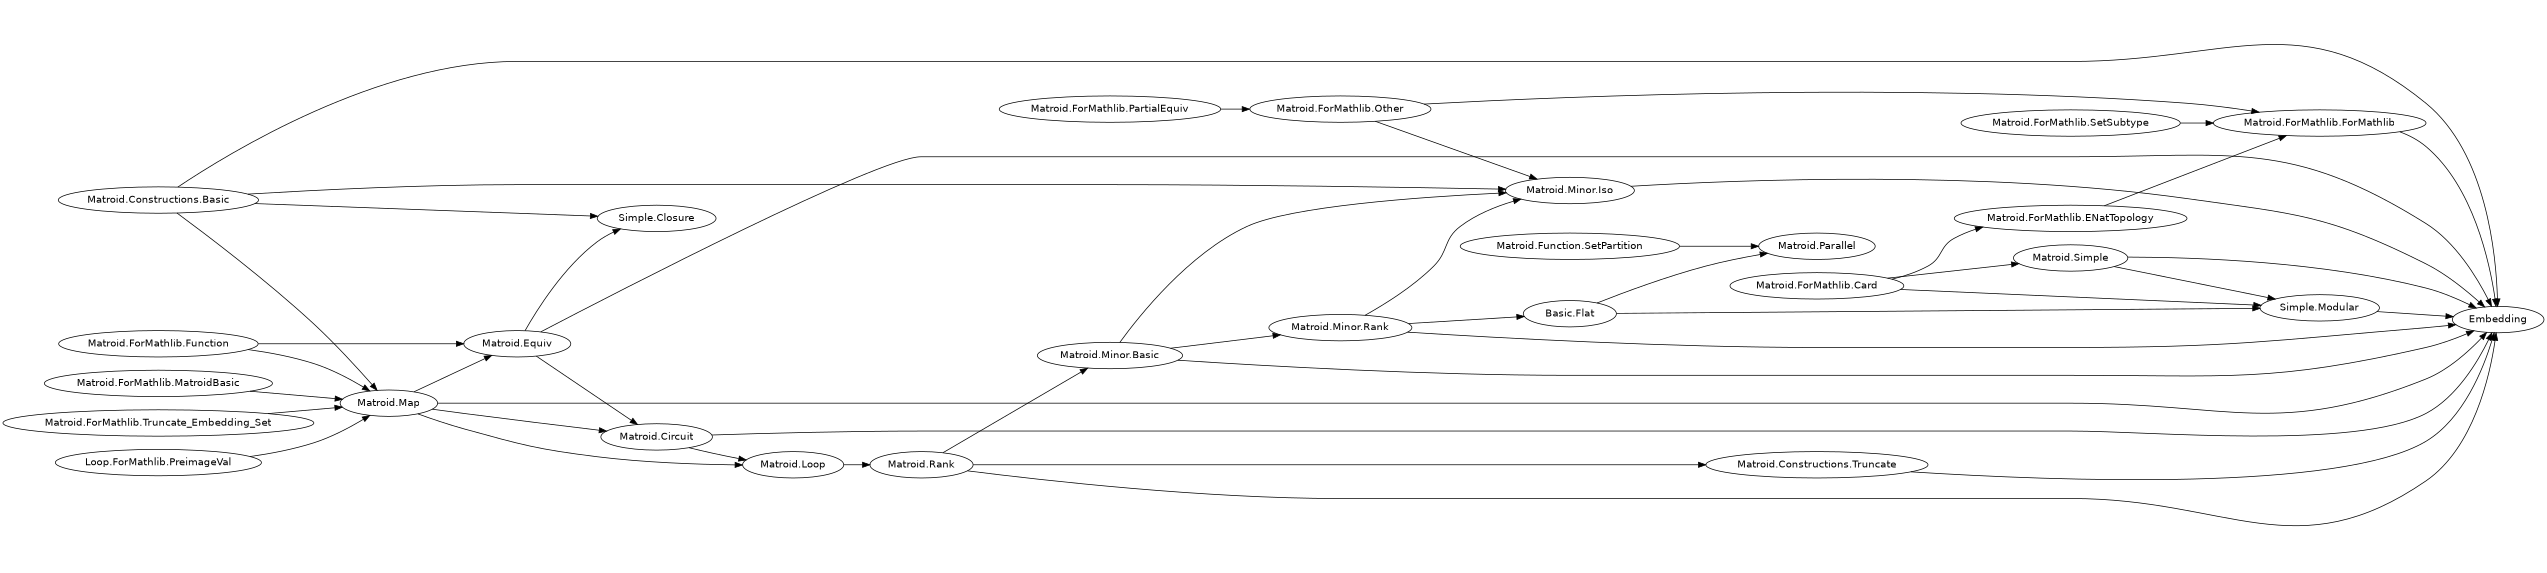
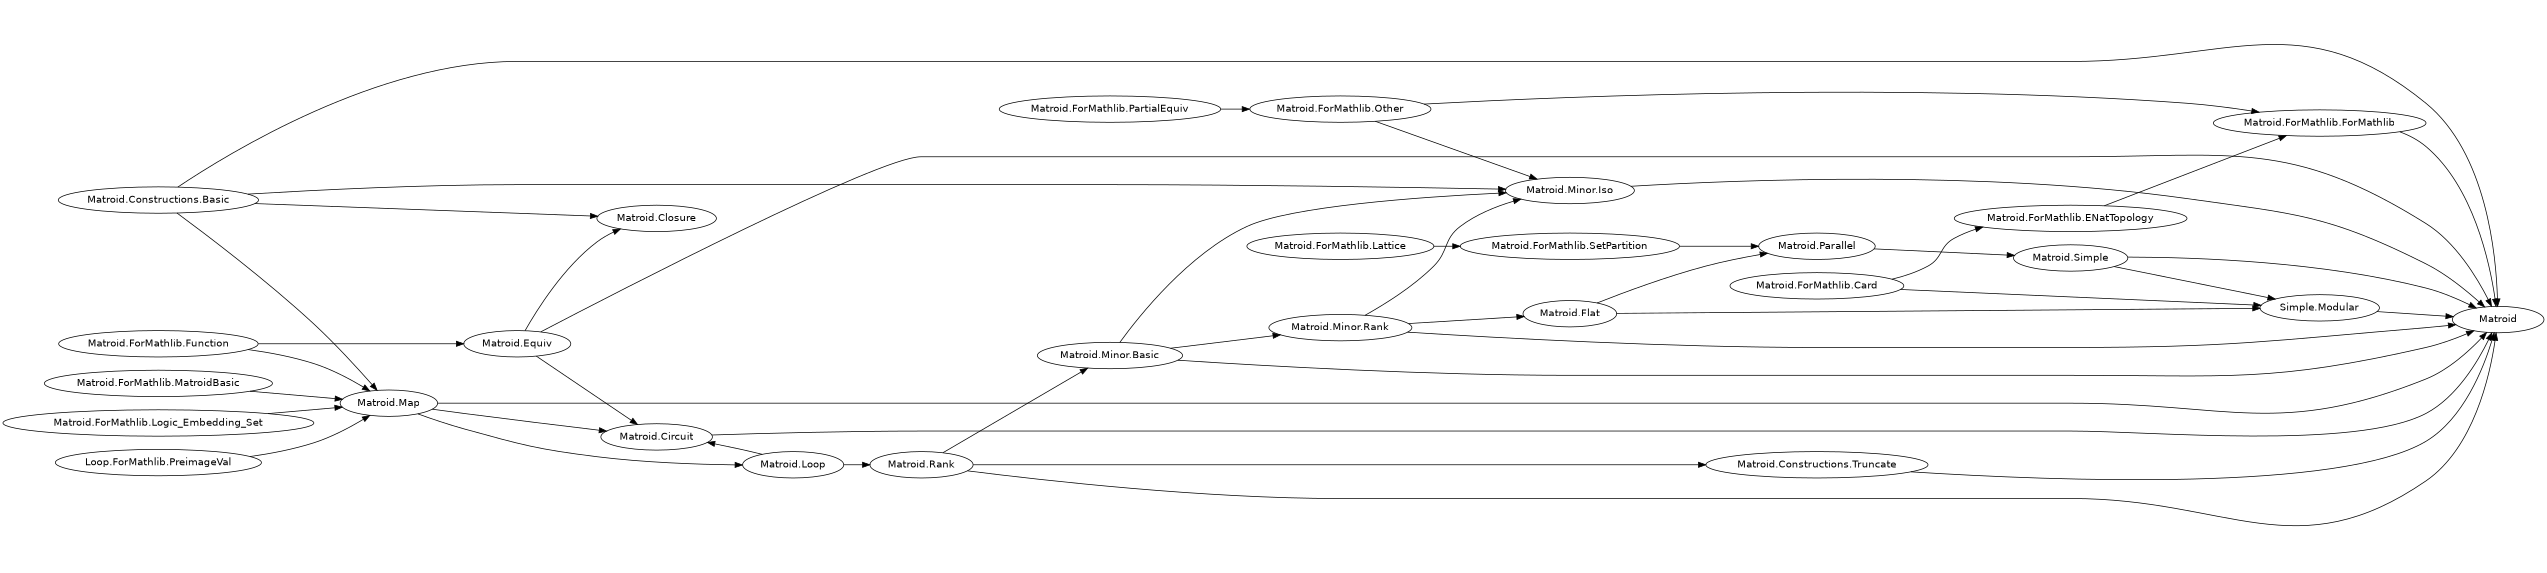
(2071, 123) -> none
(657, 218) -> (657, 218)
none -> (1340, 246)
(1570, 246) -> (1570, 246)
(1950, 271) -> (1934, 252)
(1570, 314) -> (1570, 314)
(2498, 320) -> (2498, 320)
(449, 375) -> none
(158, 423) -> (158, 423)
(714, 453) -> (739, 449)
